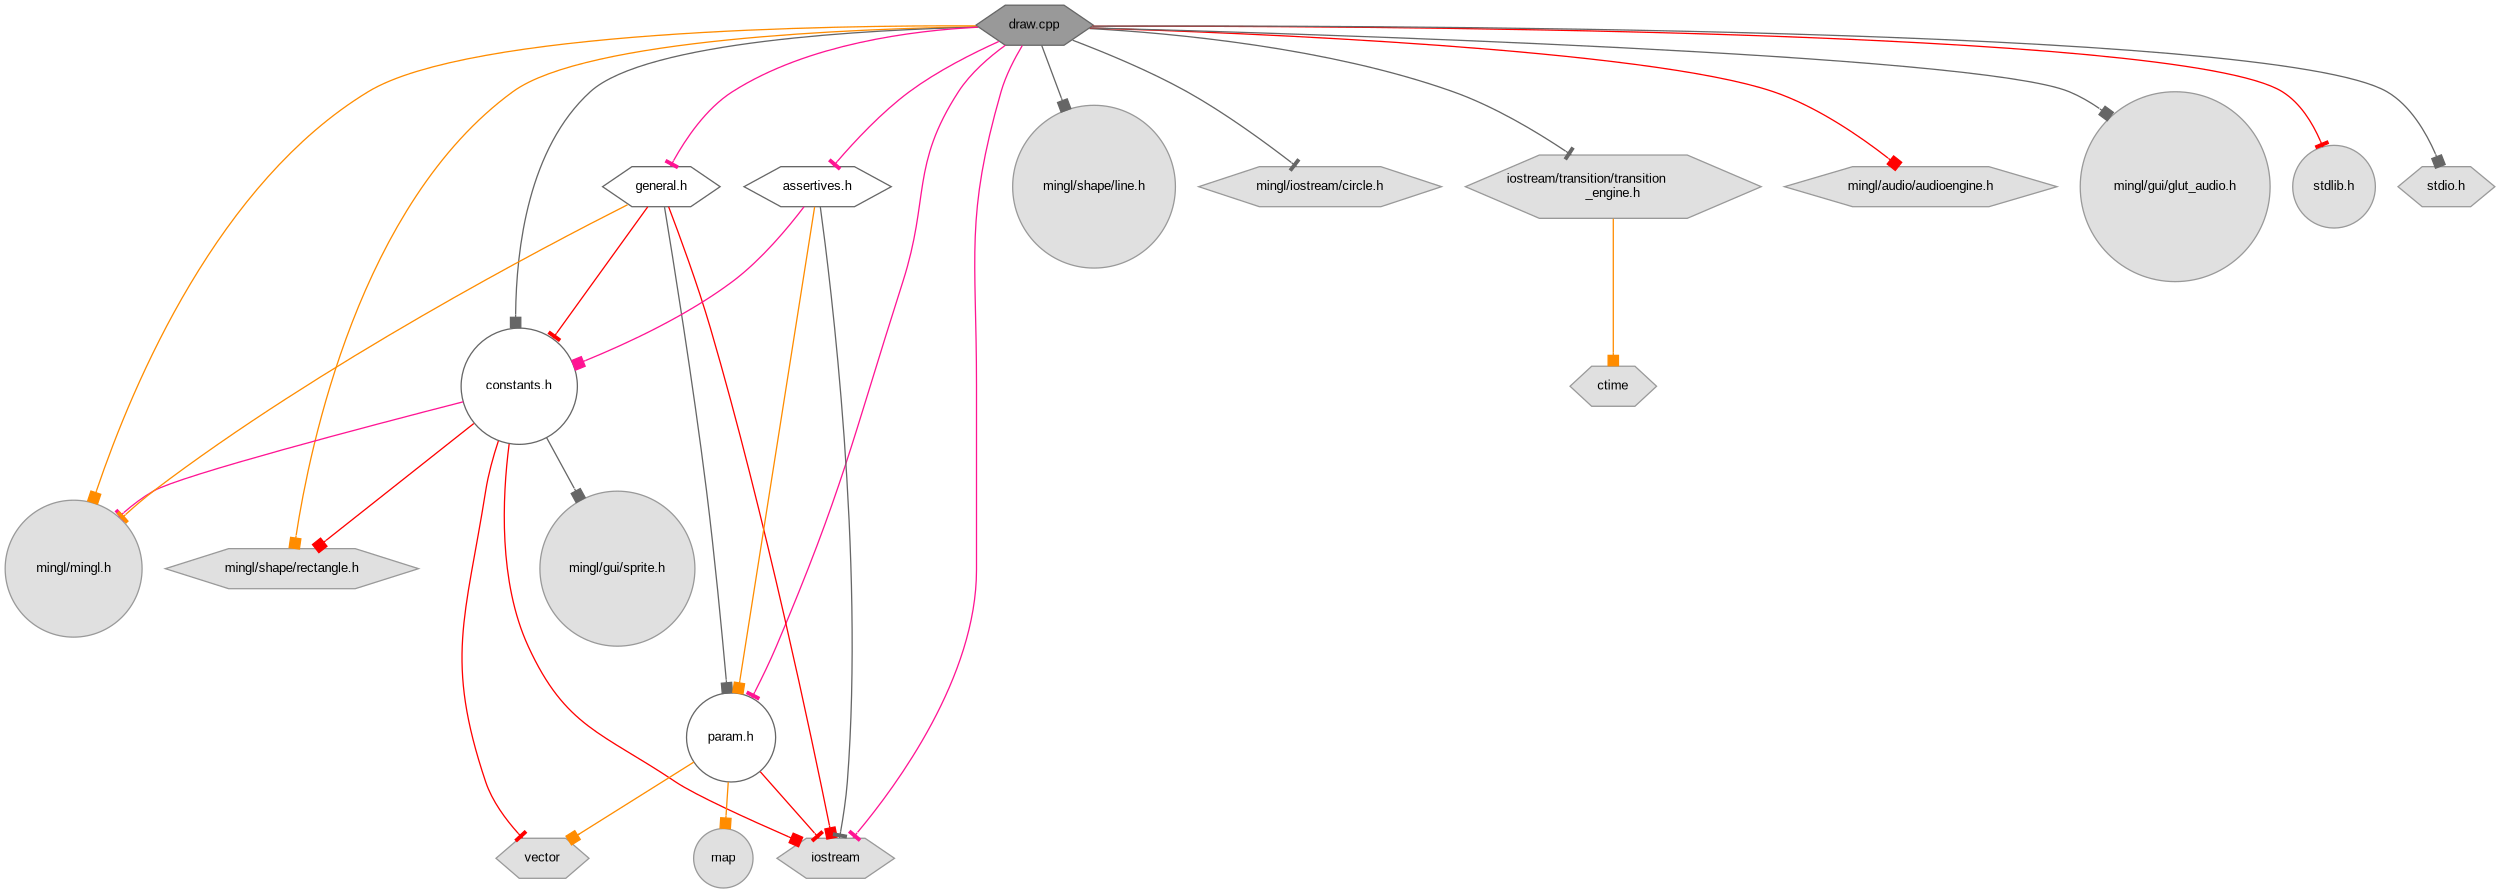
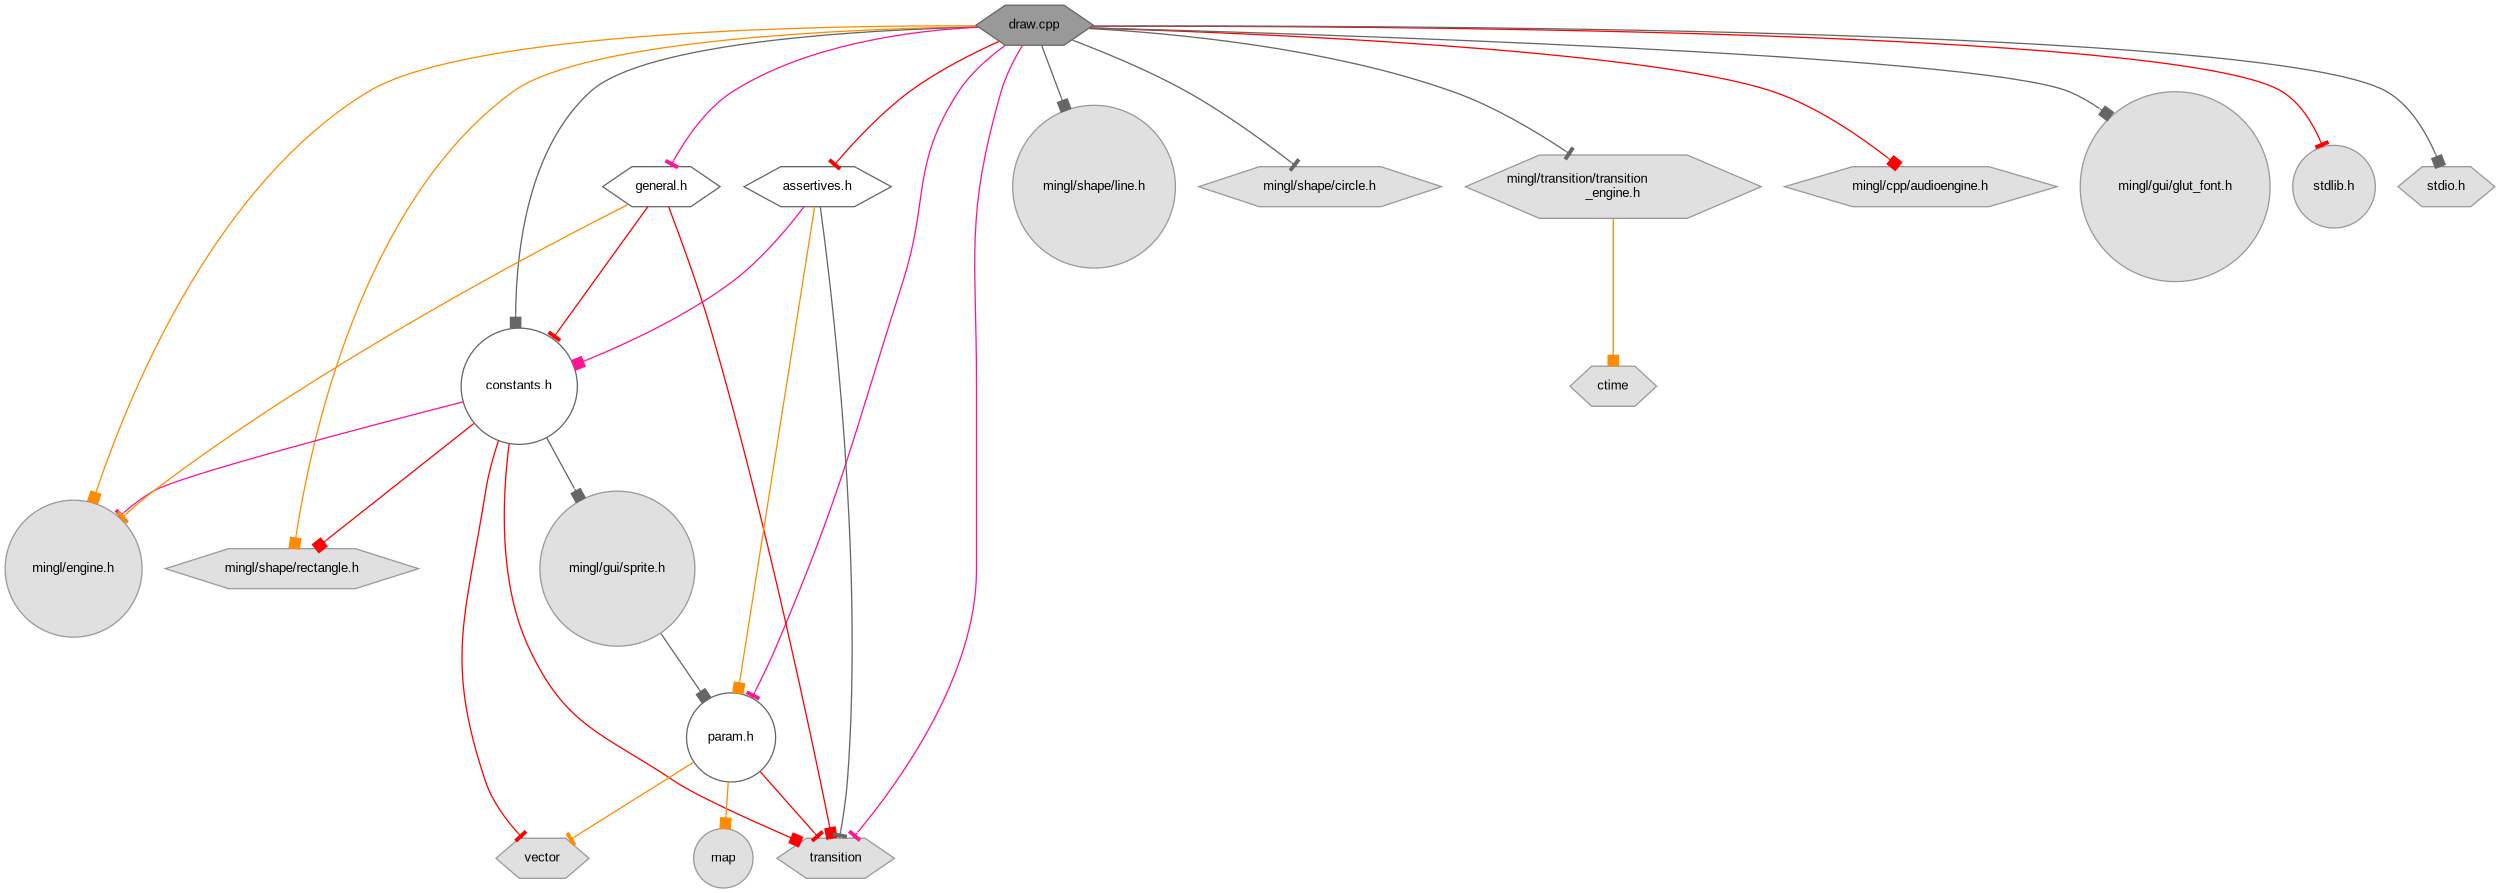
(910, 91) -> (910, 91)
(1320, 187) -> (1320, 187)
(1613, 187) -> (1613, 187)
(1921, 187) -> (1921, 187)
(2175, 187) -> (2175, 187)
(700, 443) -> (680, 661)
(74, 569) -> (74, 569)
(634, 800) -> (634, 800)
(836, 858) -> (836, 858)
